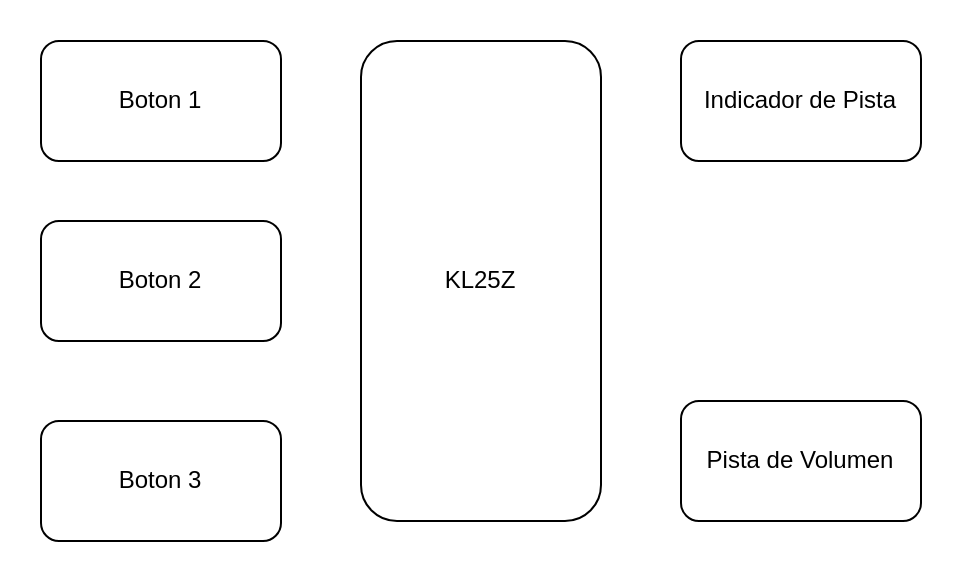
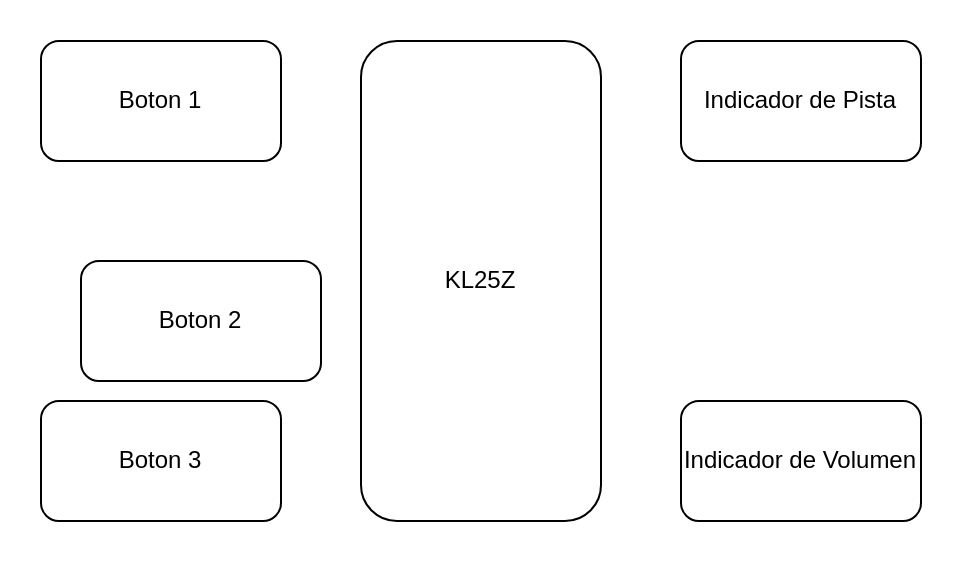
(161, 281) -> (201, 321)
(801, 461) -> (801, 461)
(161, 481) -> (161, 461)
